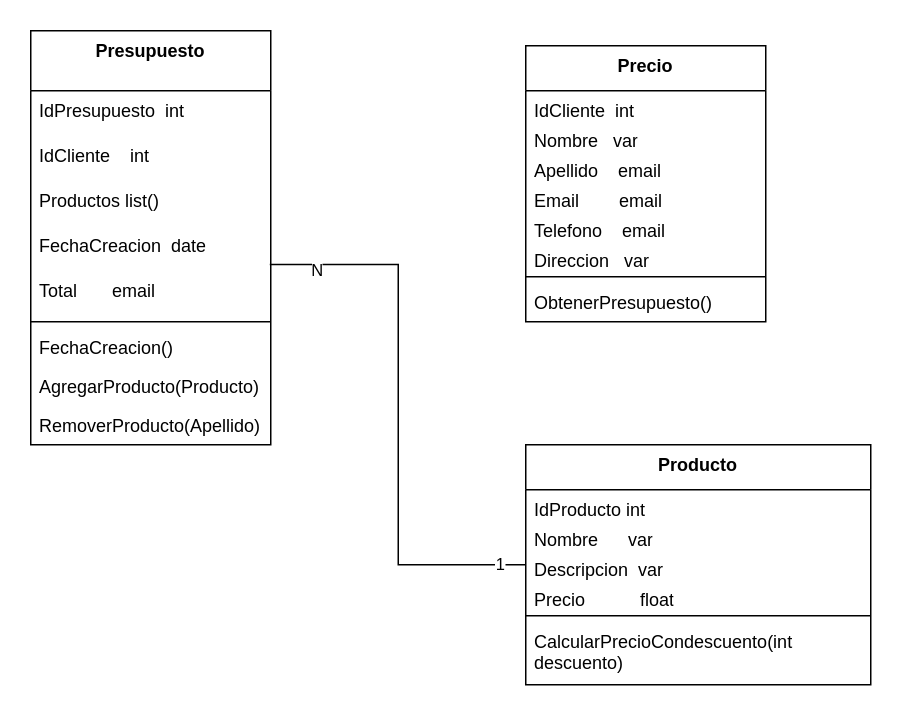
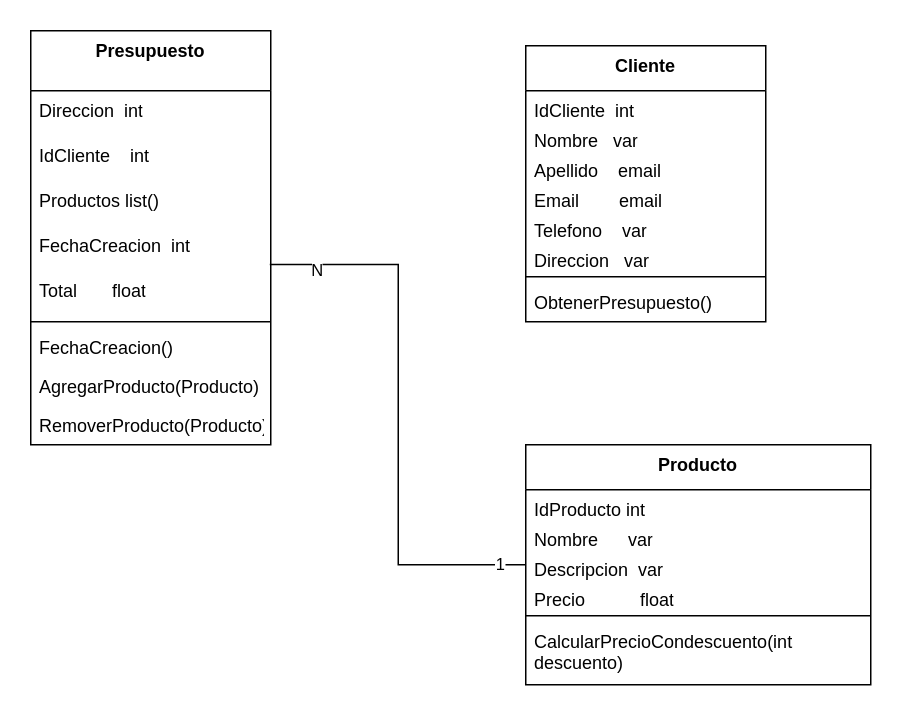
(646, 67) -> (646, 67)
(126, 112) -> (101, 112)
(609, 232) -> (603, 232)
(131, 247) -> (123, 247)
(111, 292) -> (114, 292)
(152, 438) -> (152, 438)
